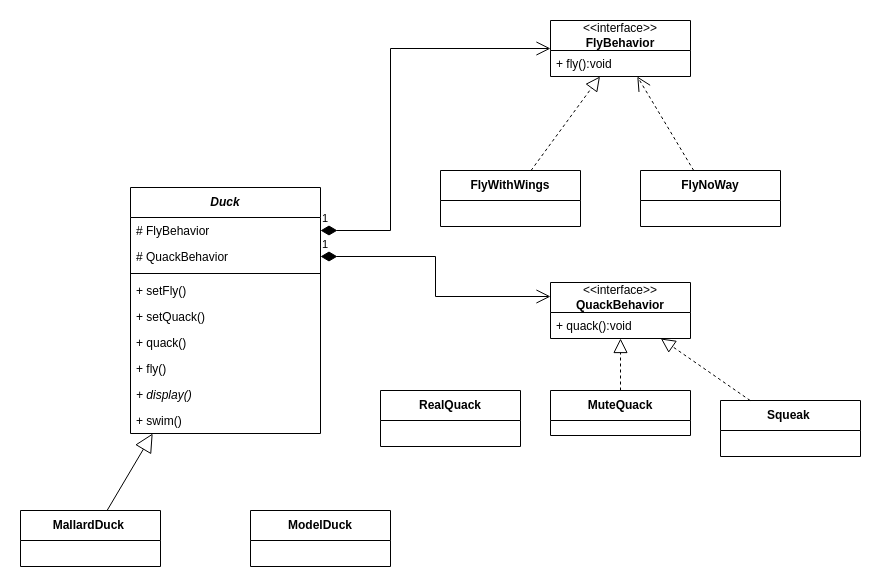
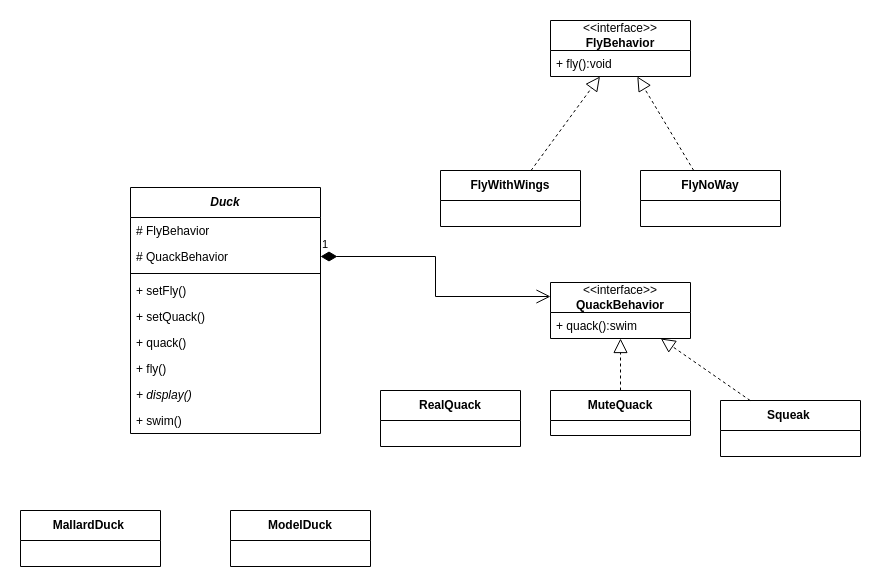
(643, 85) -> (645, 89)
(391, 89) -> none
(599, 327) -> (599, 327)
(126, 478) -> none
(321, 539) -> (301, 539)
